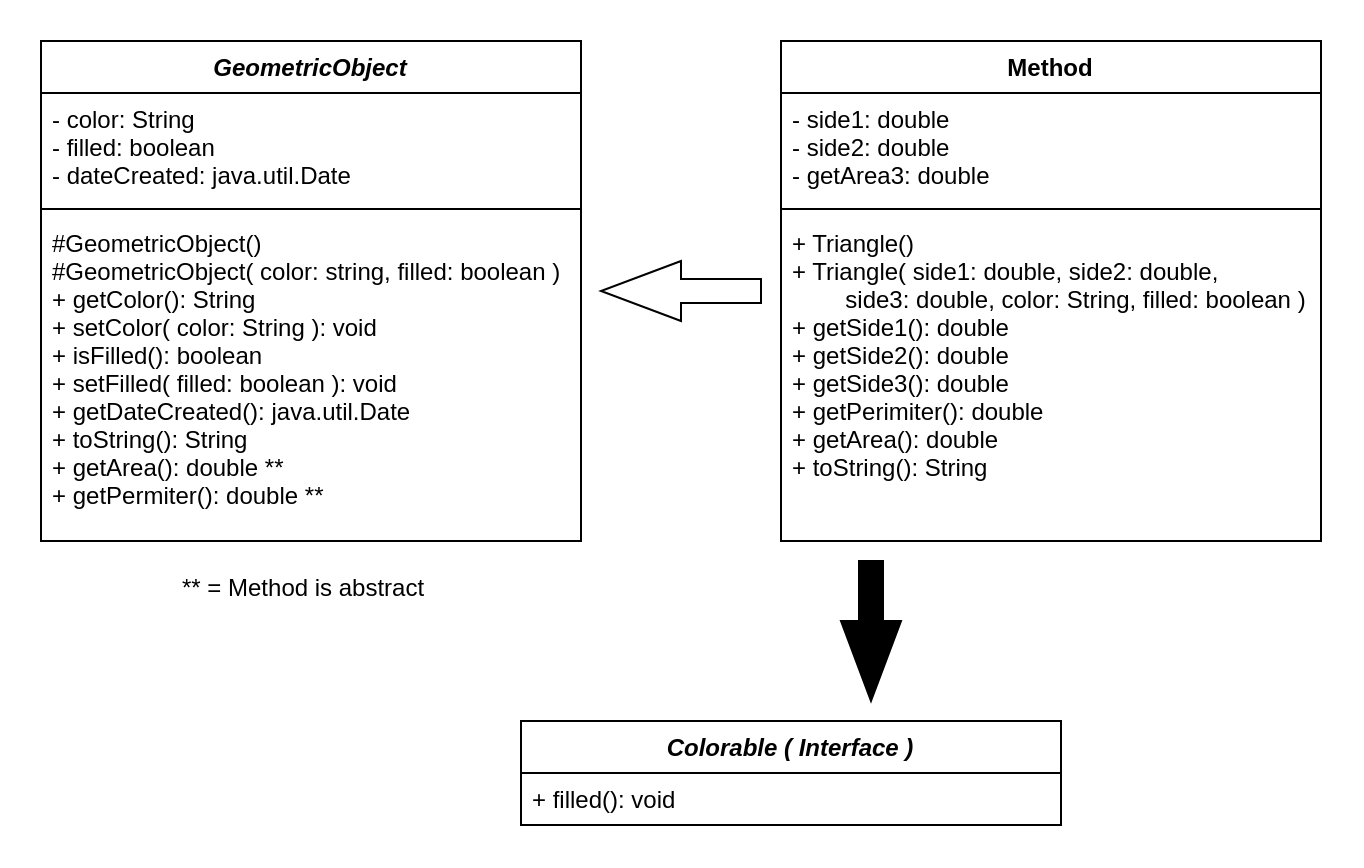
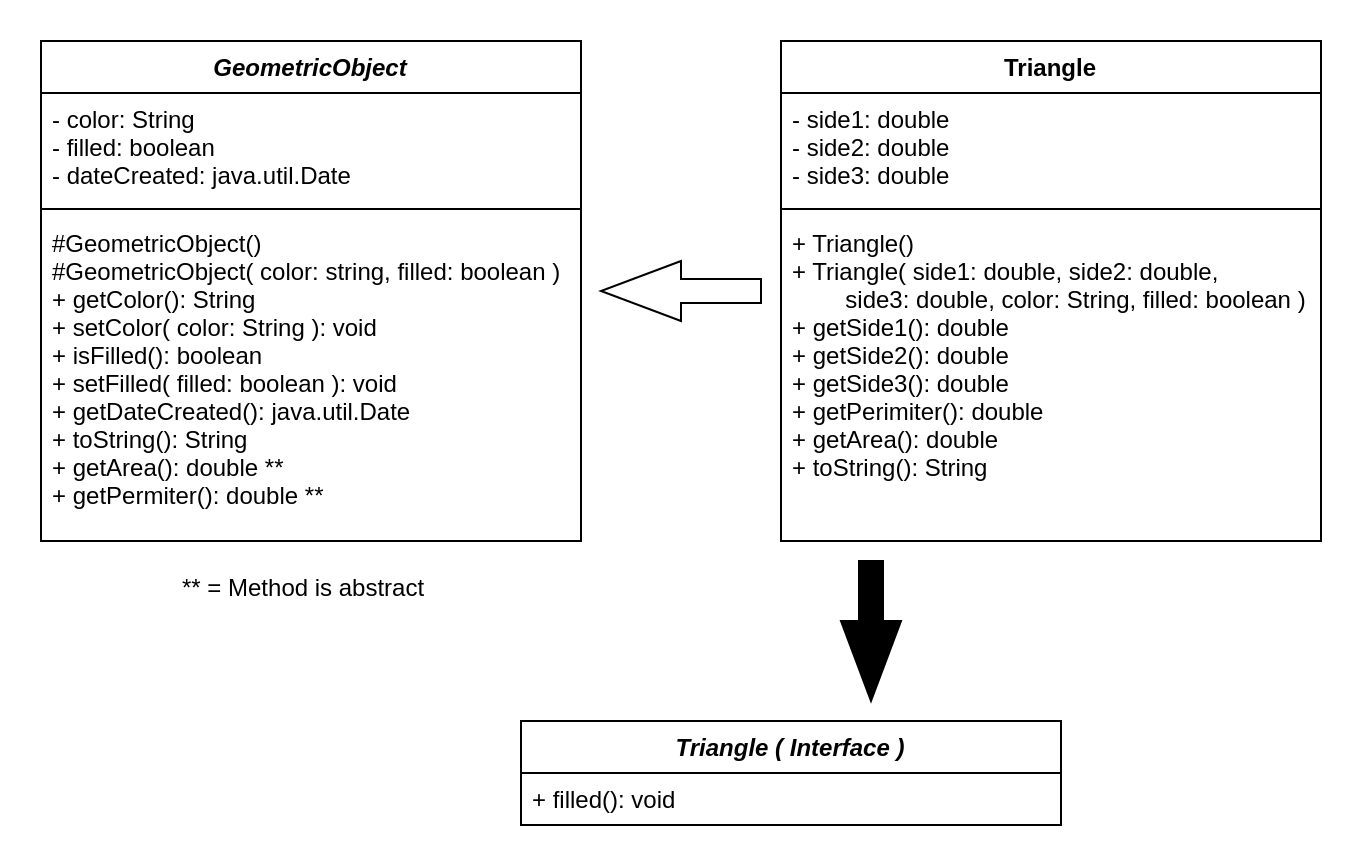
(1050, 68) -> (1050, 68)
(877, 120) -> (877, 120)
(790, 748) -> (790, 748)
